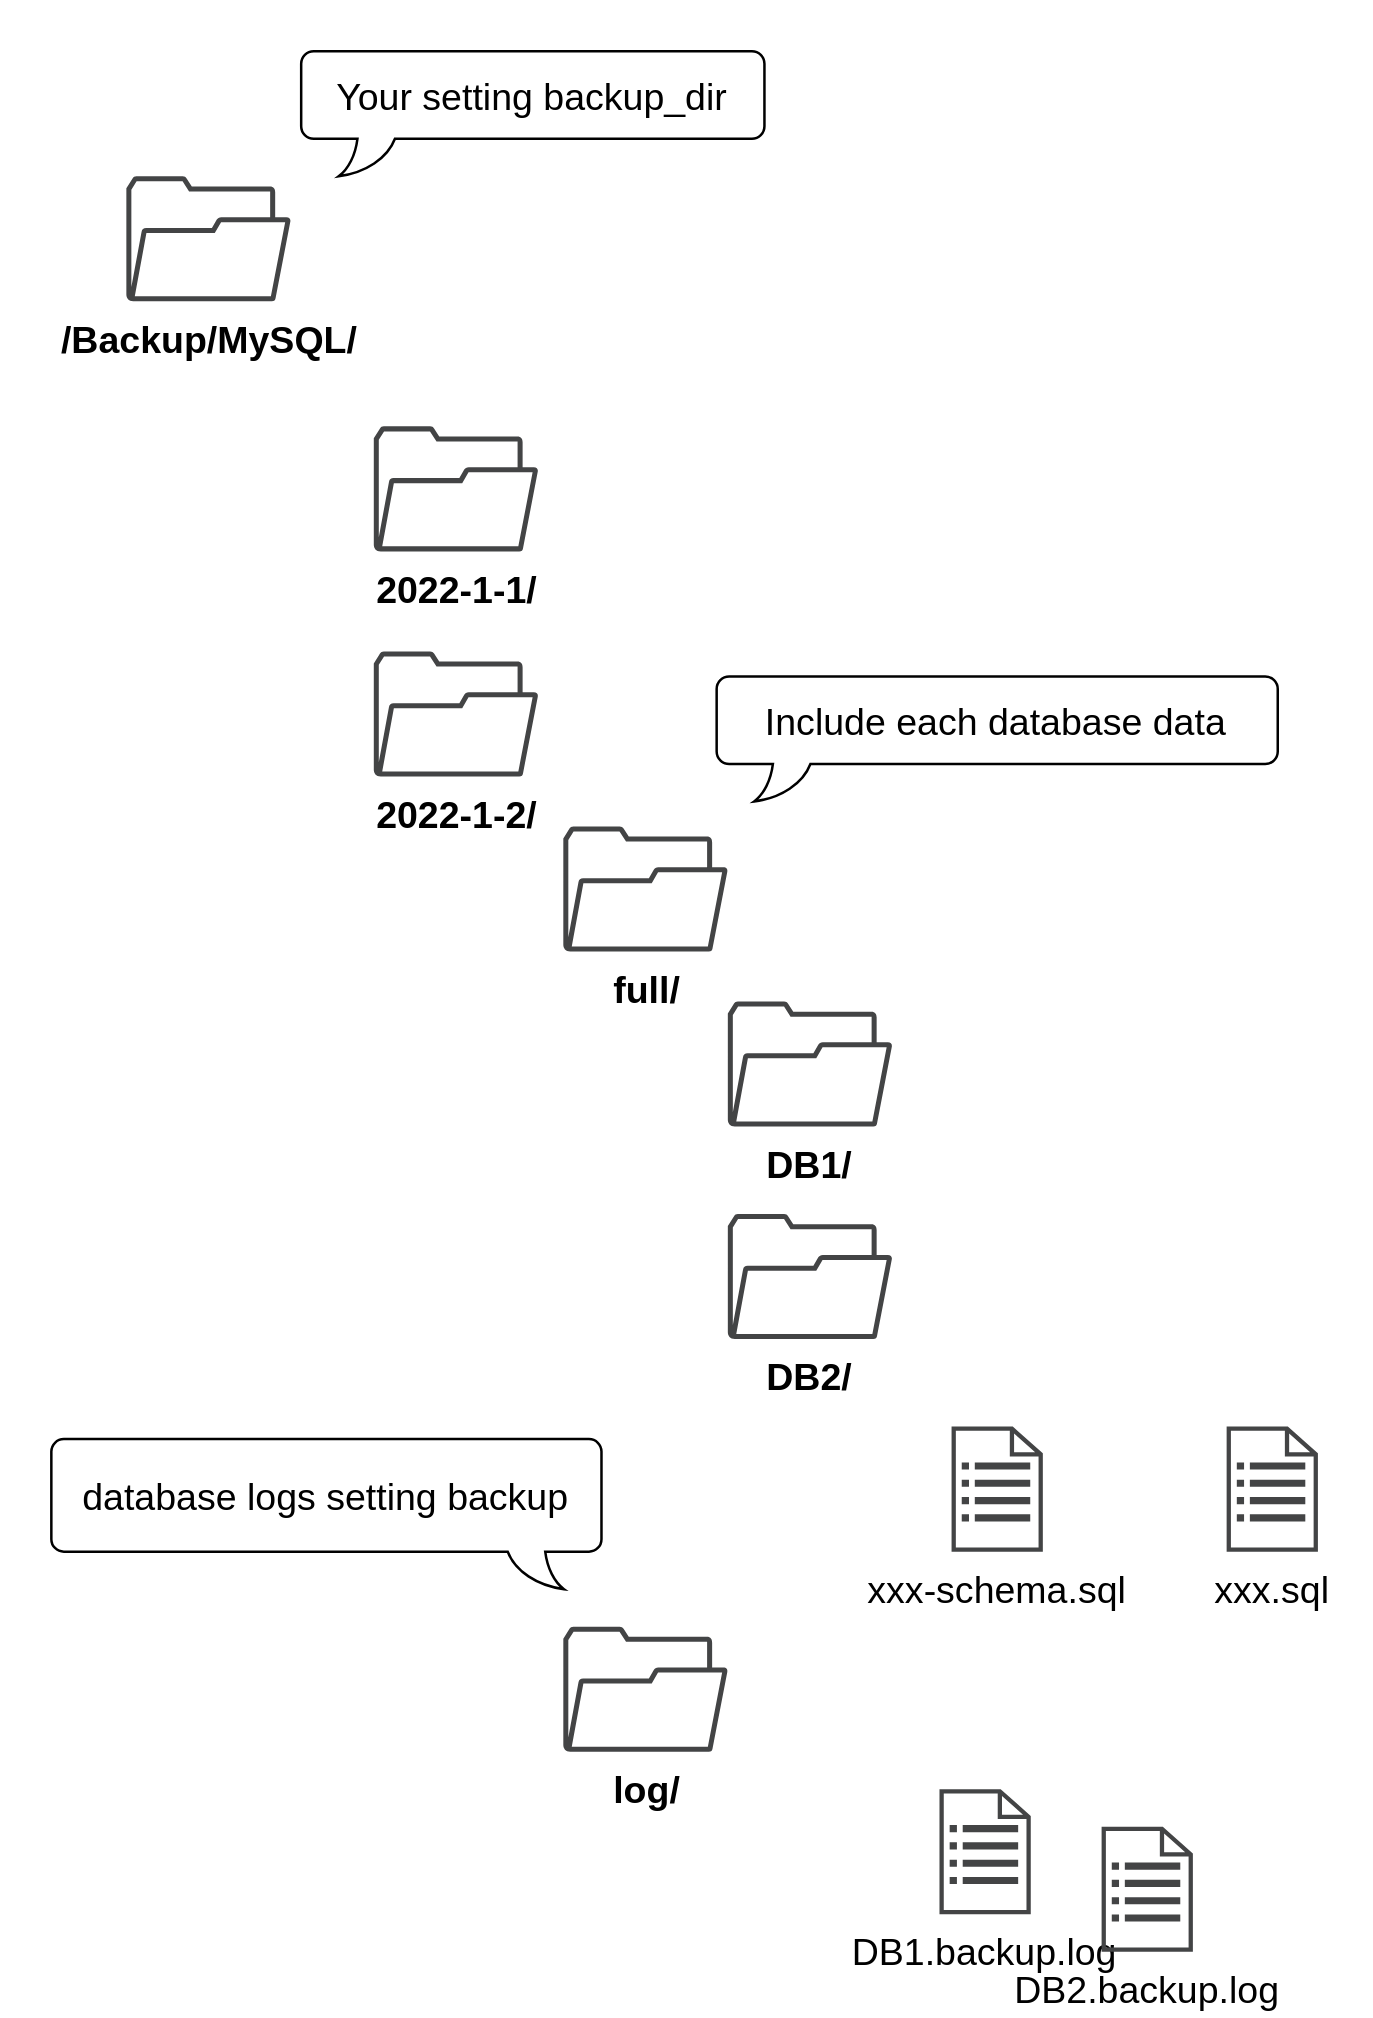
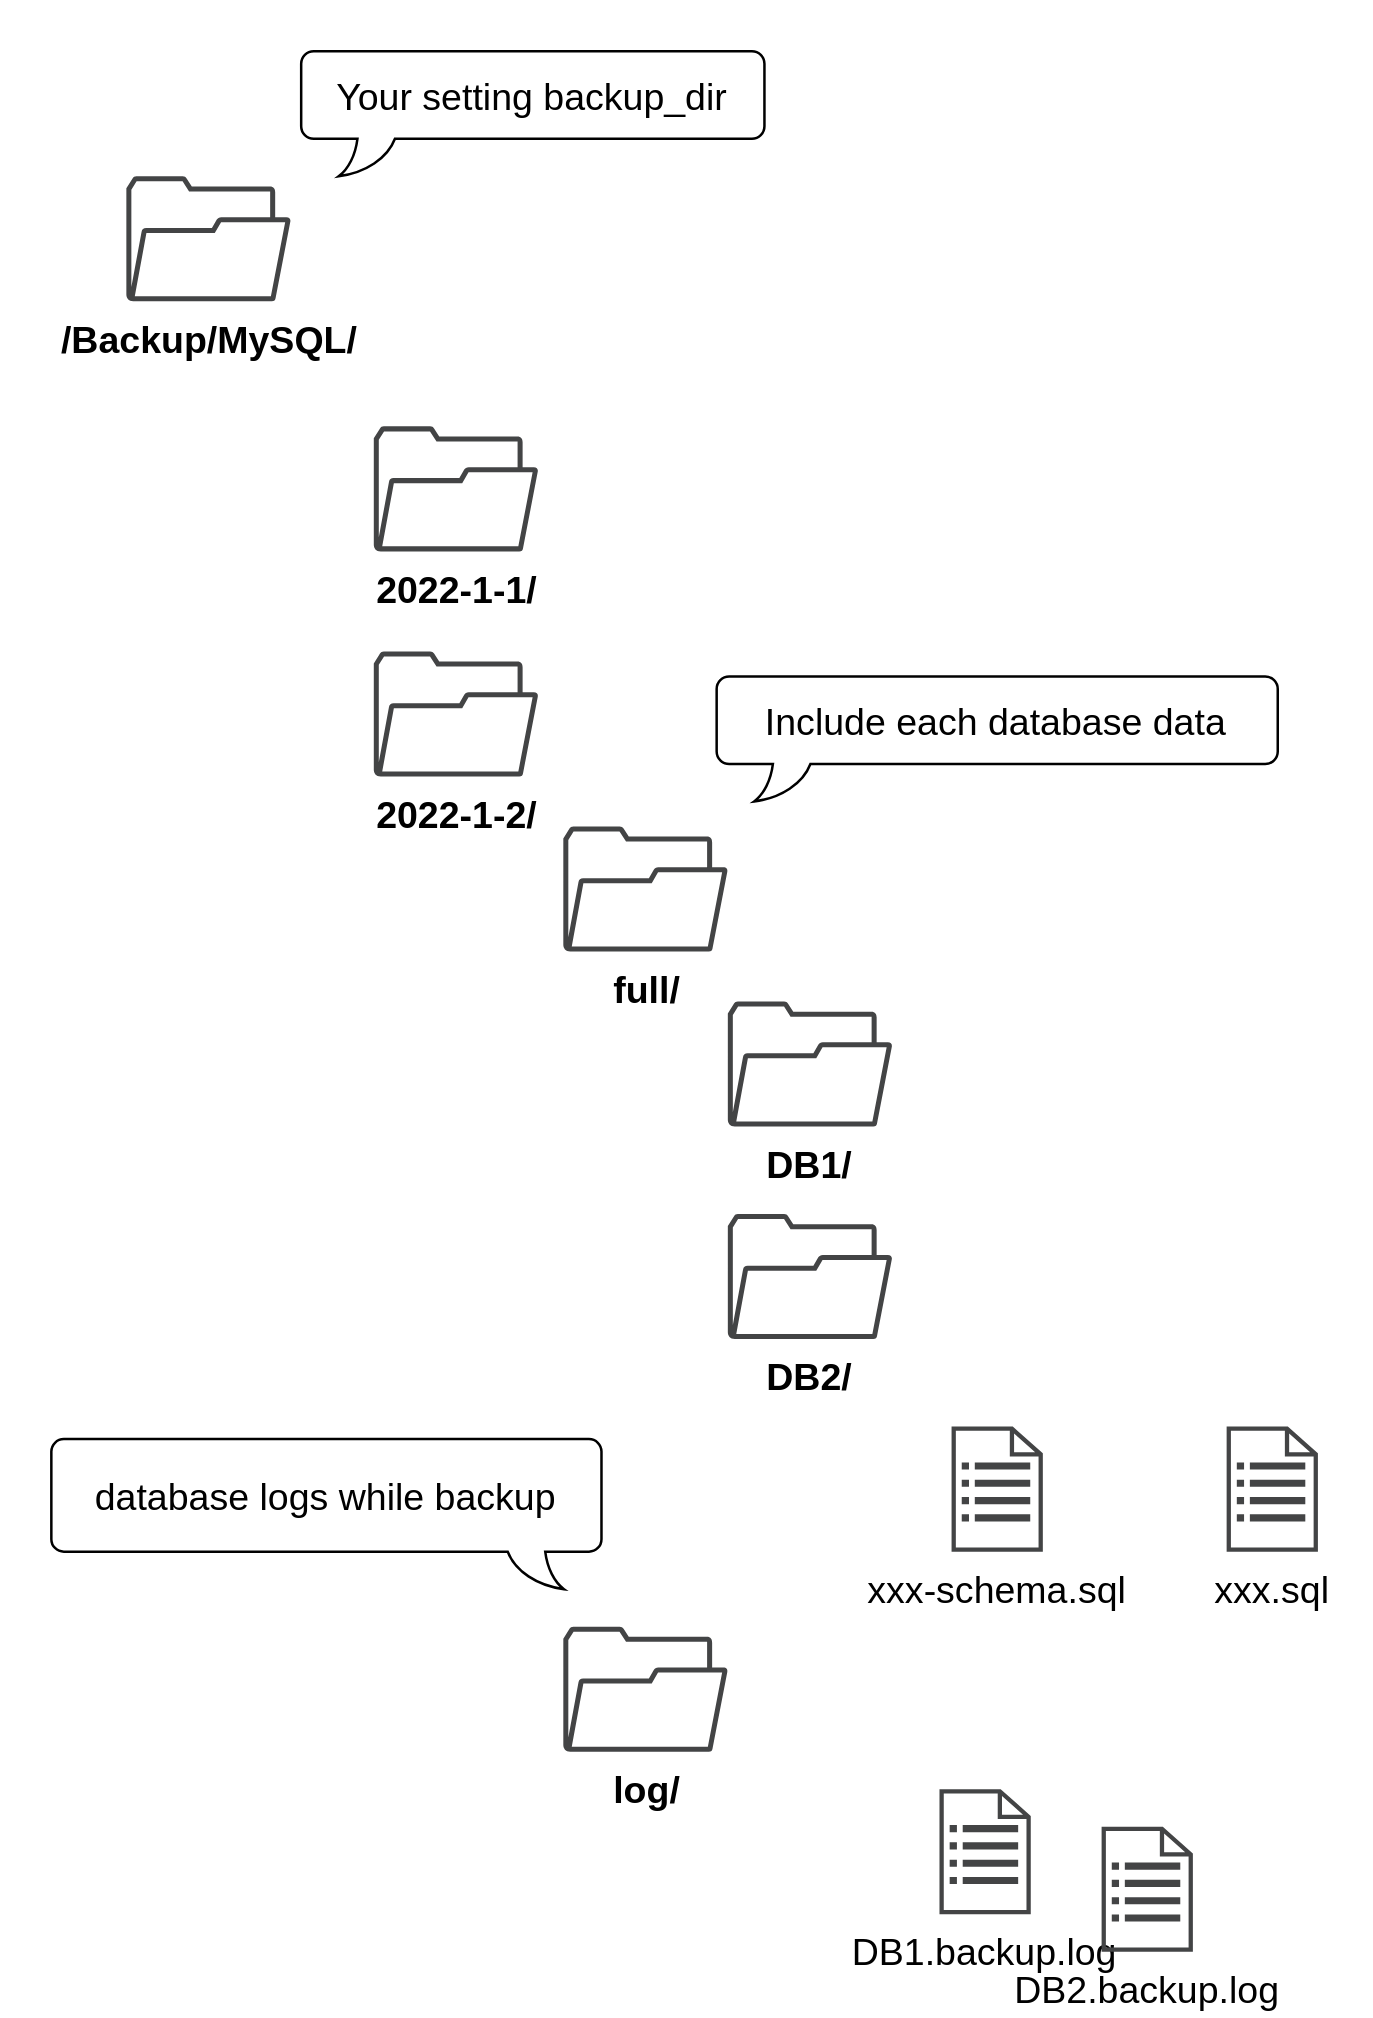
(326, 1496) -> (326, 1496)
